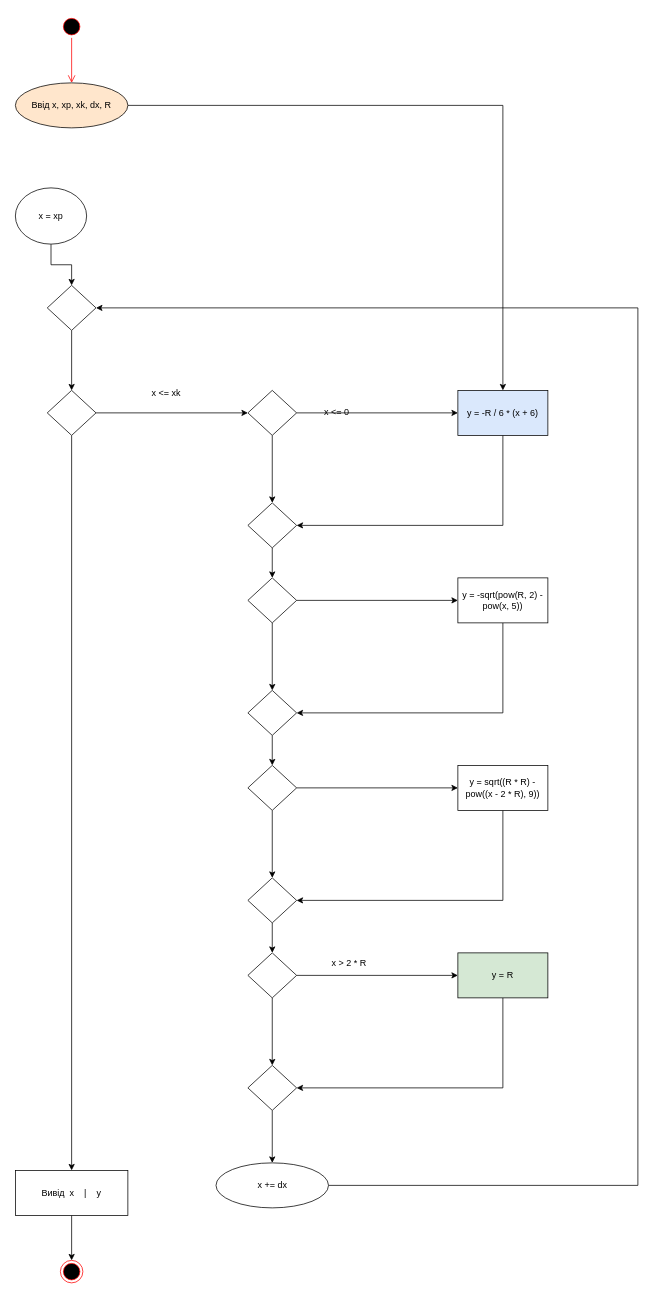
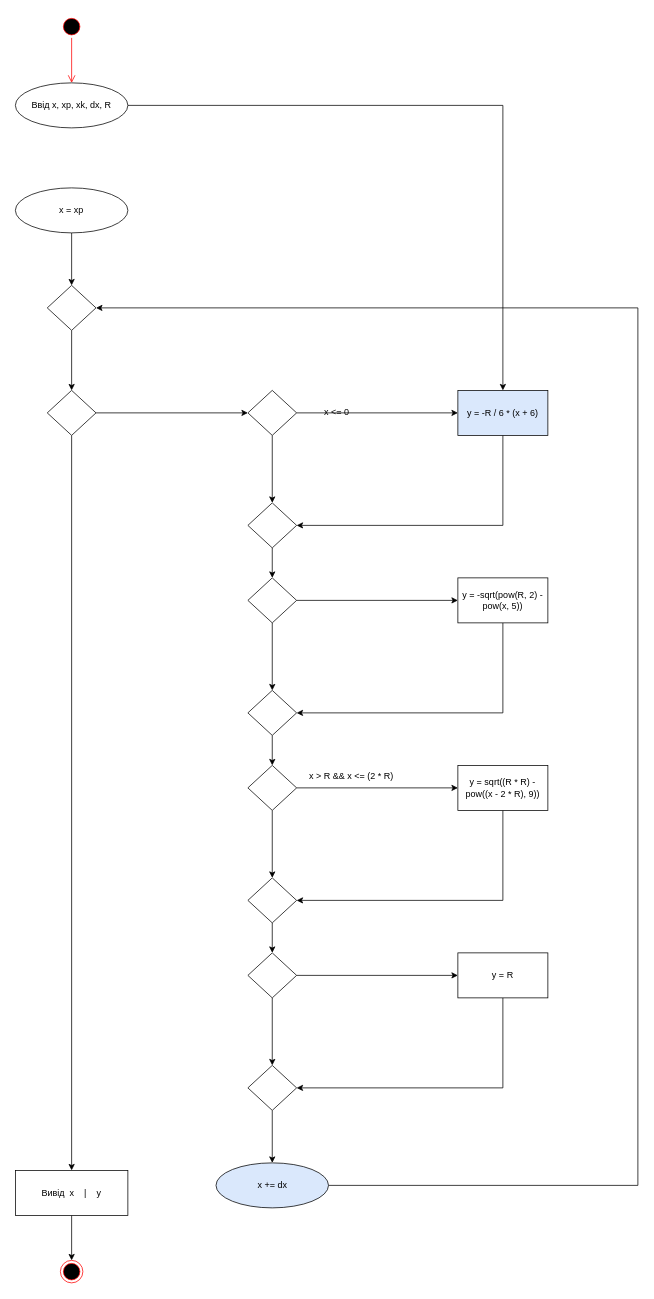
(72, 105) -> (72, 105)
(51, 216) -> (72, 210)
(173, 394) -> none
none -> (353, 777)
(353, 964) -> none
(503, 975) -> (503, 975)
(272, 1185) -> (272, 1185)
